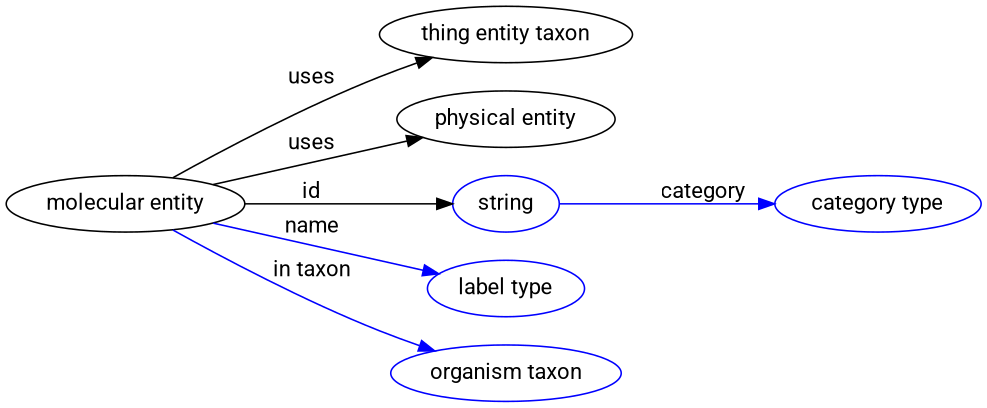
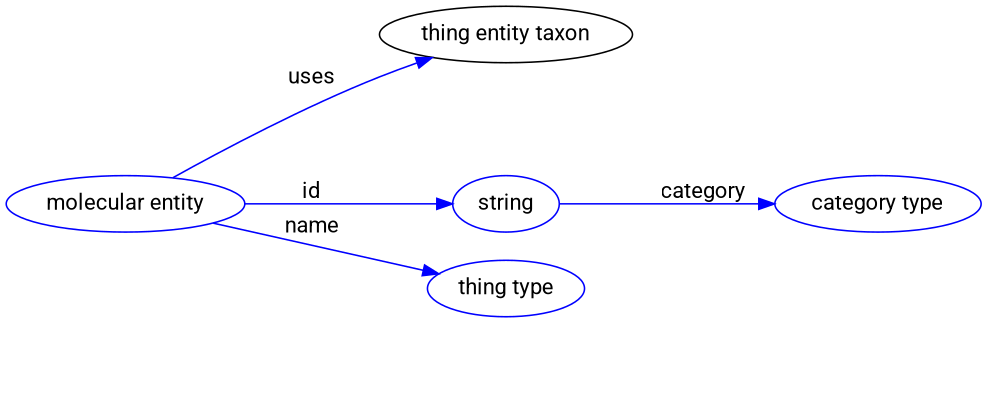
(293, 115) -> (293, 115)
(506, 119) -> none
(126, 204) -> (126, 204)
(341, 204) -> (341, 204)
(506, 289) -> (506, 289)
(506, 373) -> none
